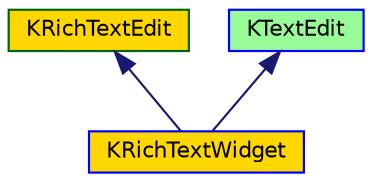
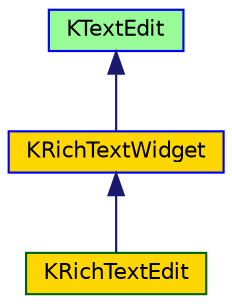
(155, 100) -> (116, 224)
